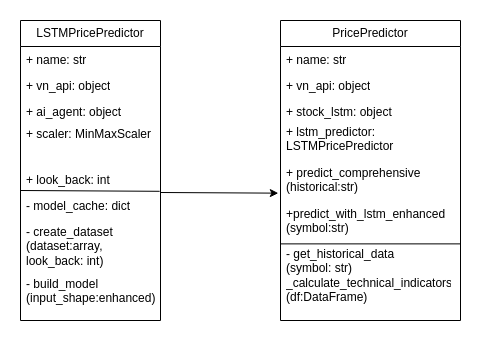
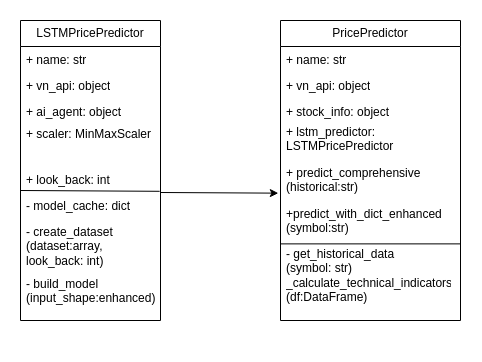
(347, 113) -> (347, 113)
(369, 229) -> (369, 229)
